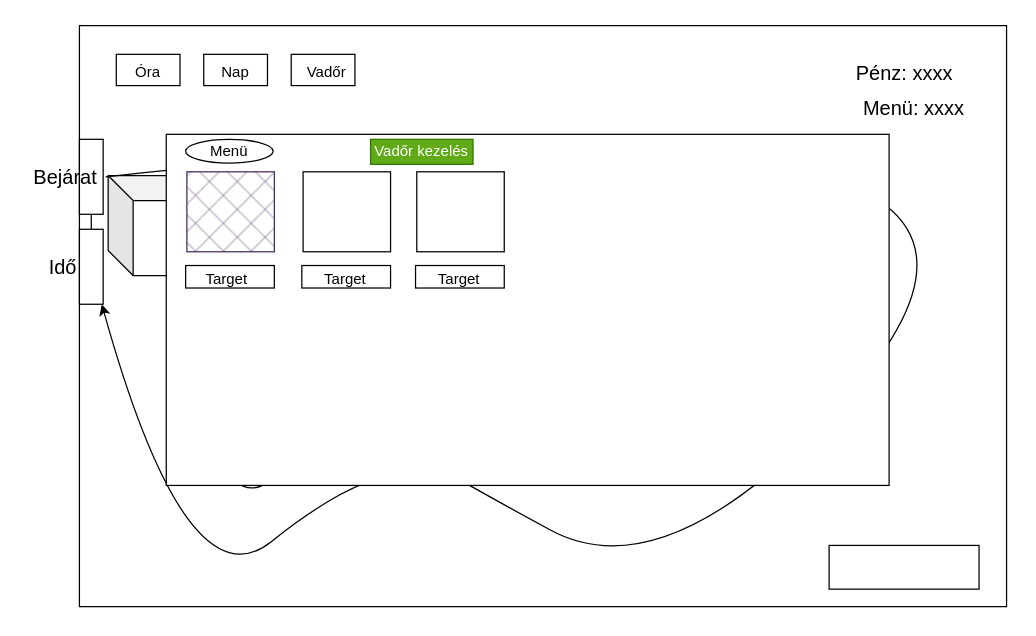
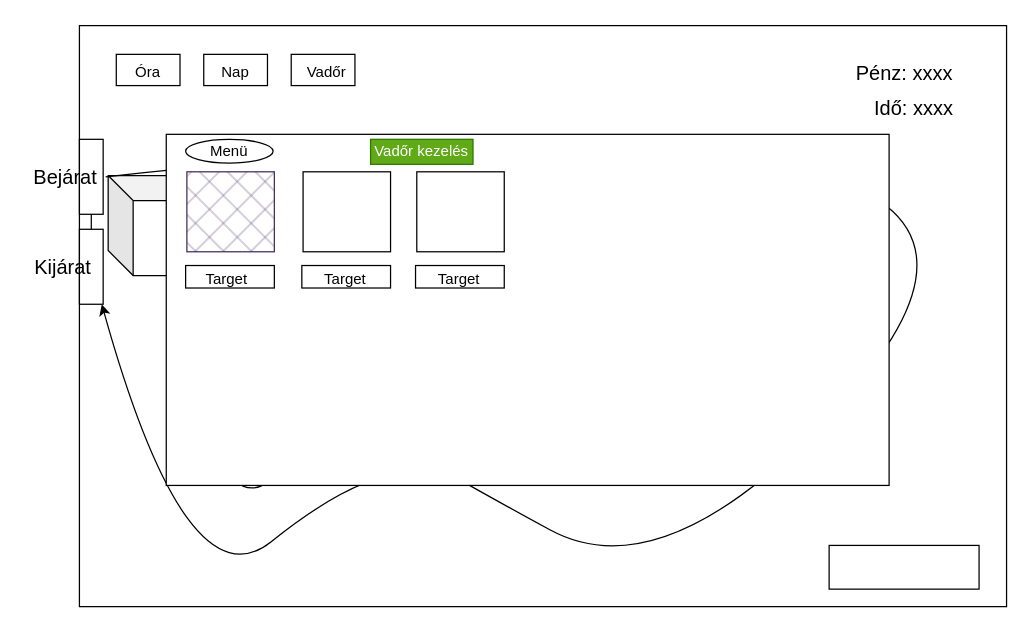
(914, 108) -> (914, 108)
(63, 267) -> (63, 267)
